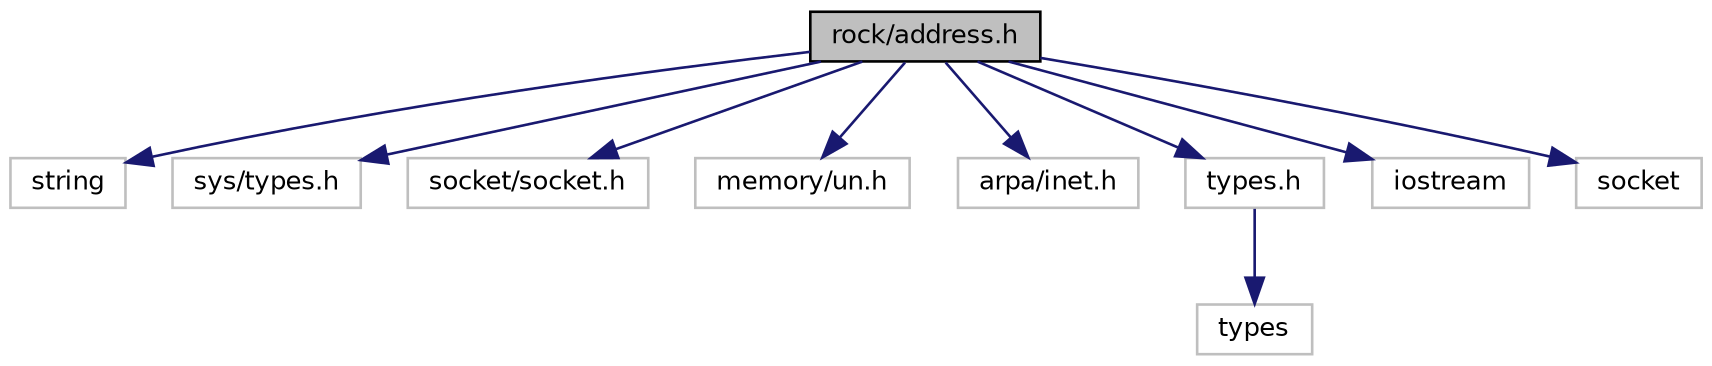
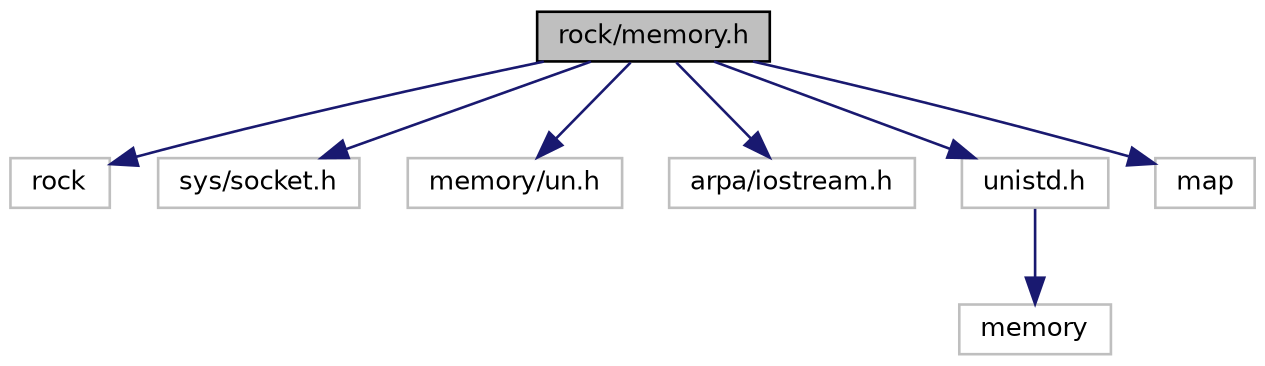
(925, 37) -> (653, 37)
(68, 183) -> (60, 183)
(267, 183) -> none
(528, 183) -> (259, 183)
(1048, 183) -> (792, 183)
(1255, 183) -> (1035, 183)
(1451, 183) -> none
(1639, 183) -> (1205, 183)
(1255, 329) -> (1035, 329)
